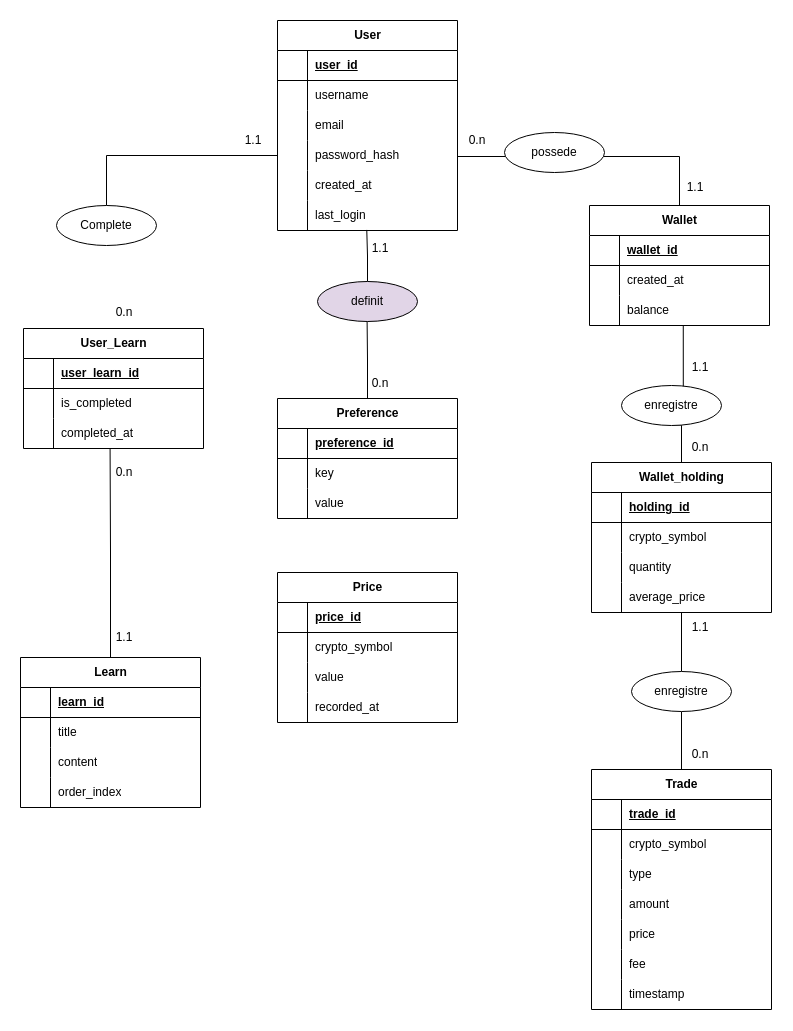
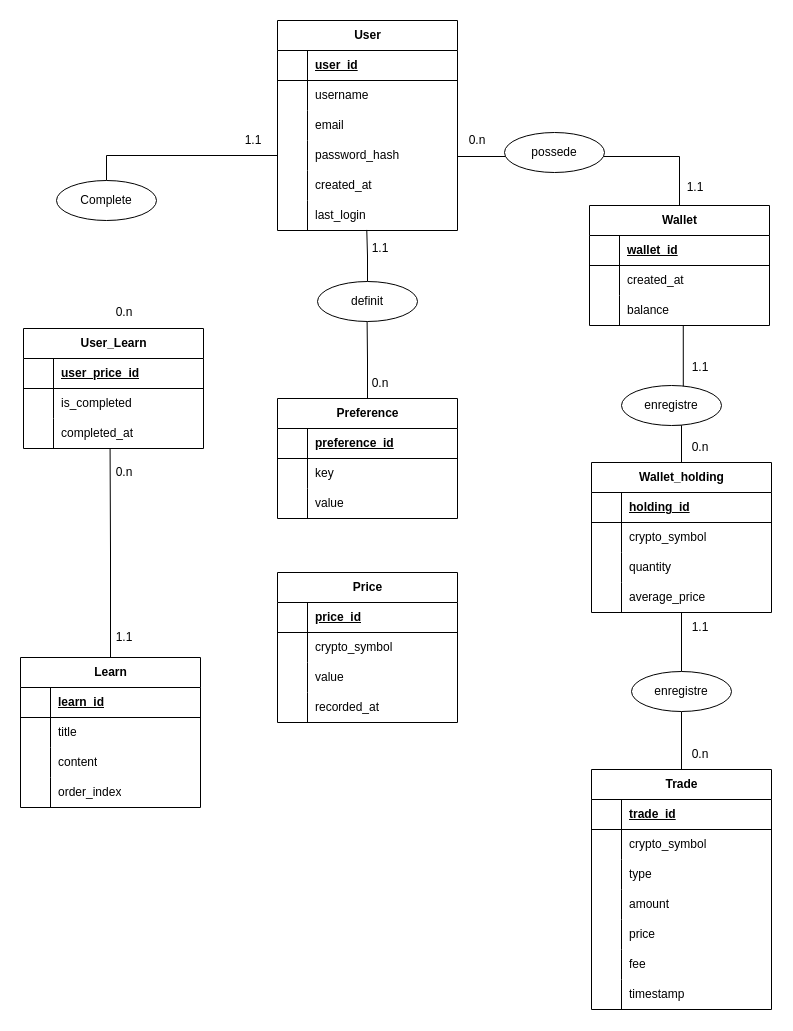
(107, 226) -> (107, 201)
(368, 302) -> (368, 302)
(102, 374) -> (102, 374)
